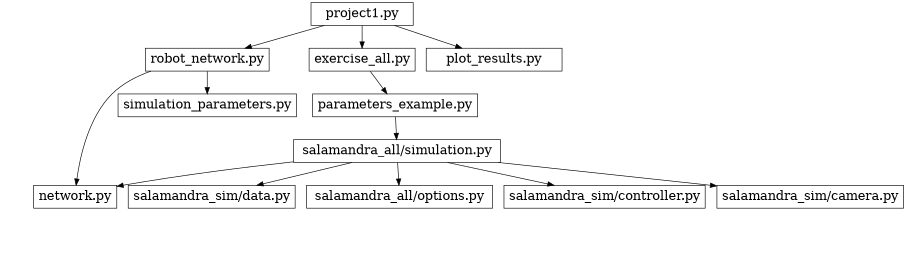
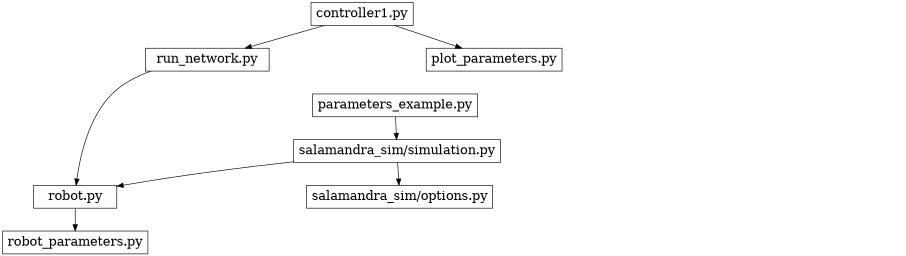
(362, 14) -> (362, 14)
(207, 60) -> (207, 60)
(362, 60) -> none
(494, 60) -> (494, 60)
(207, 105) -> none
(397, 151) -> (397, 151)
(75, 197) -> (75, 197)
(212, 197) -> none
(400, 197) -> (400, 197)
(605, 197) -> none
(810, 197) -> none
none -> (75, 242)
